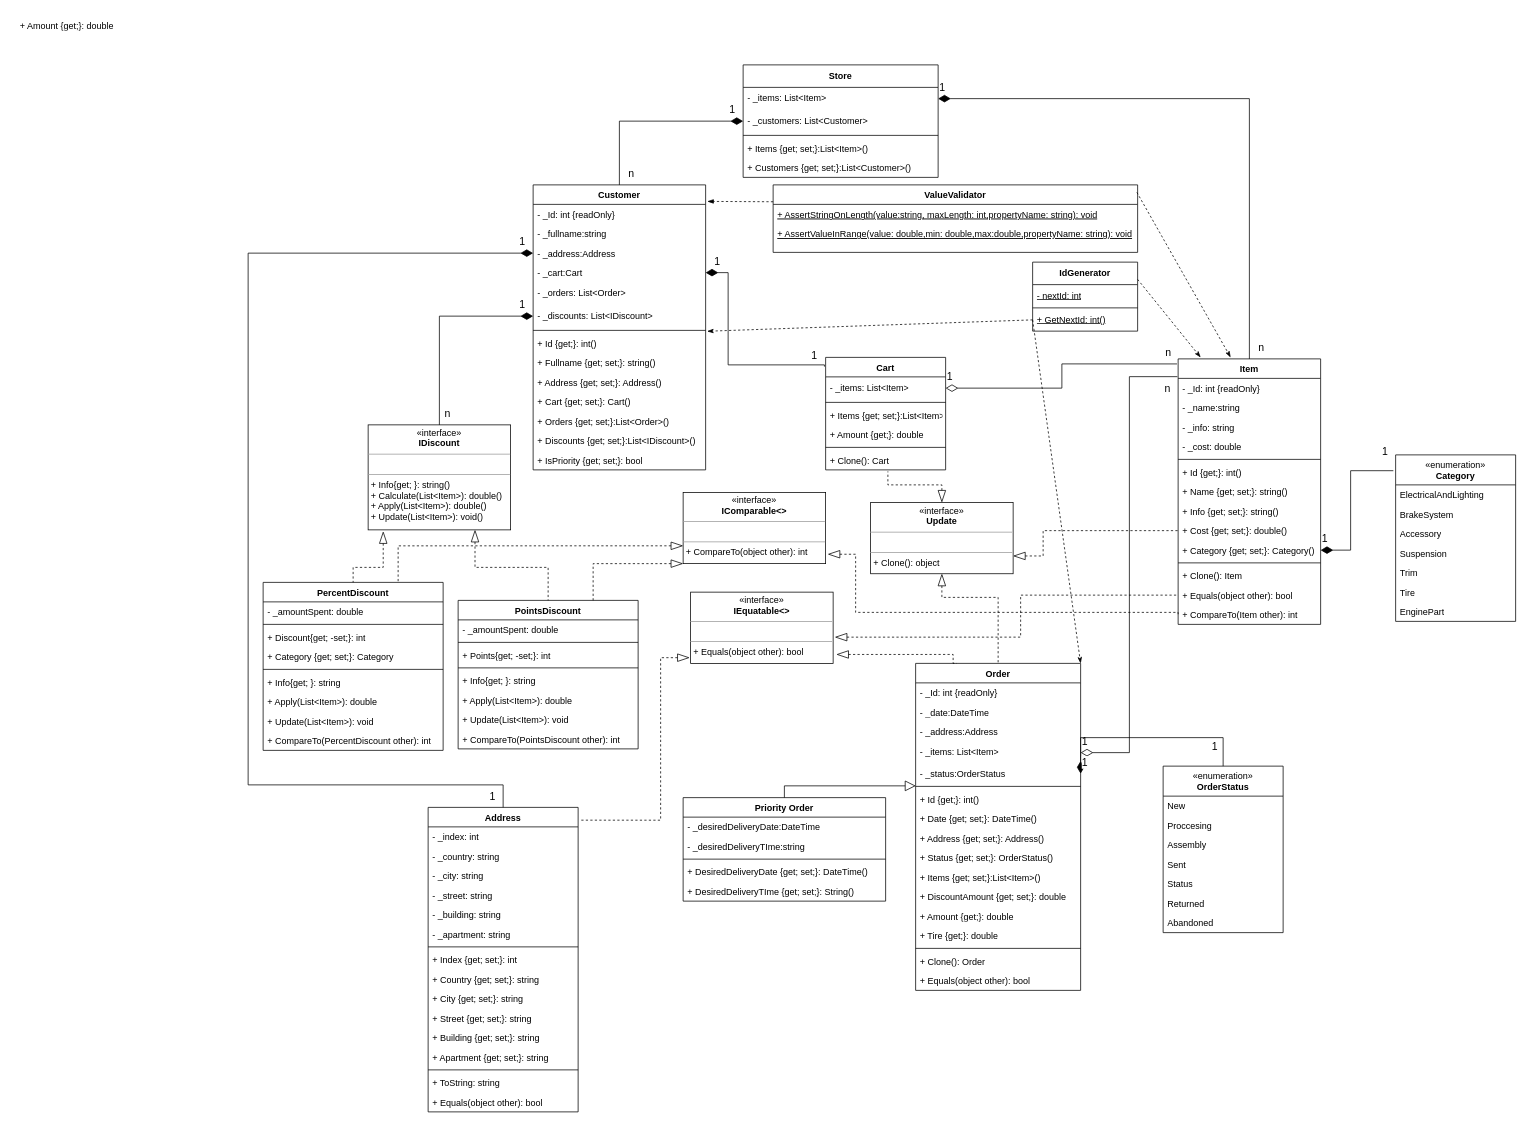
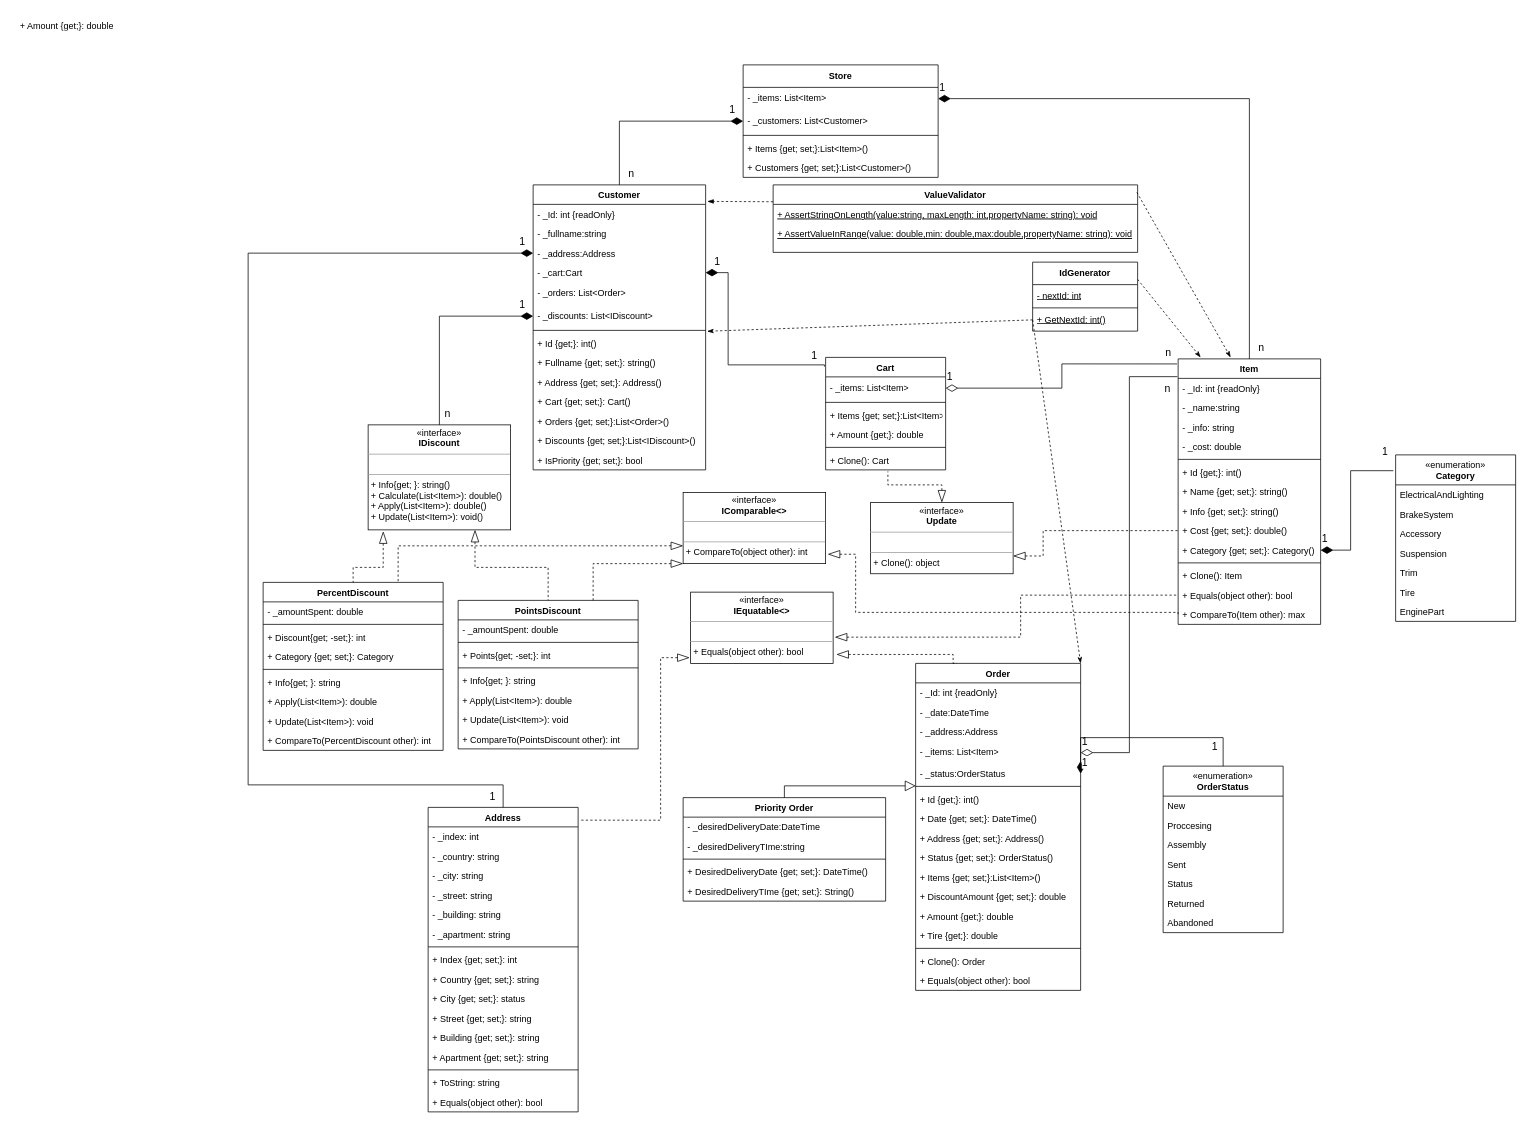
(997, 597) -> none
(1247, 616) -> (1248, 616)
(487, 999) -> (488, 999)
